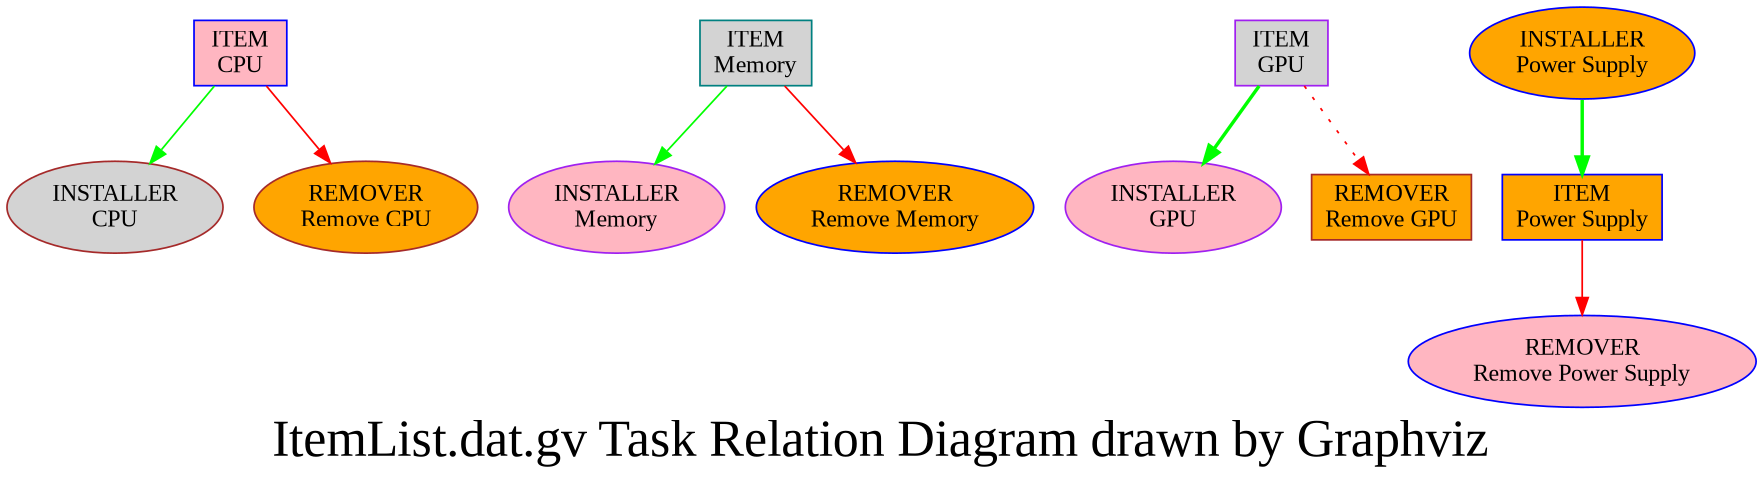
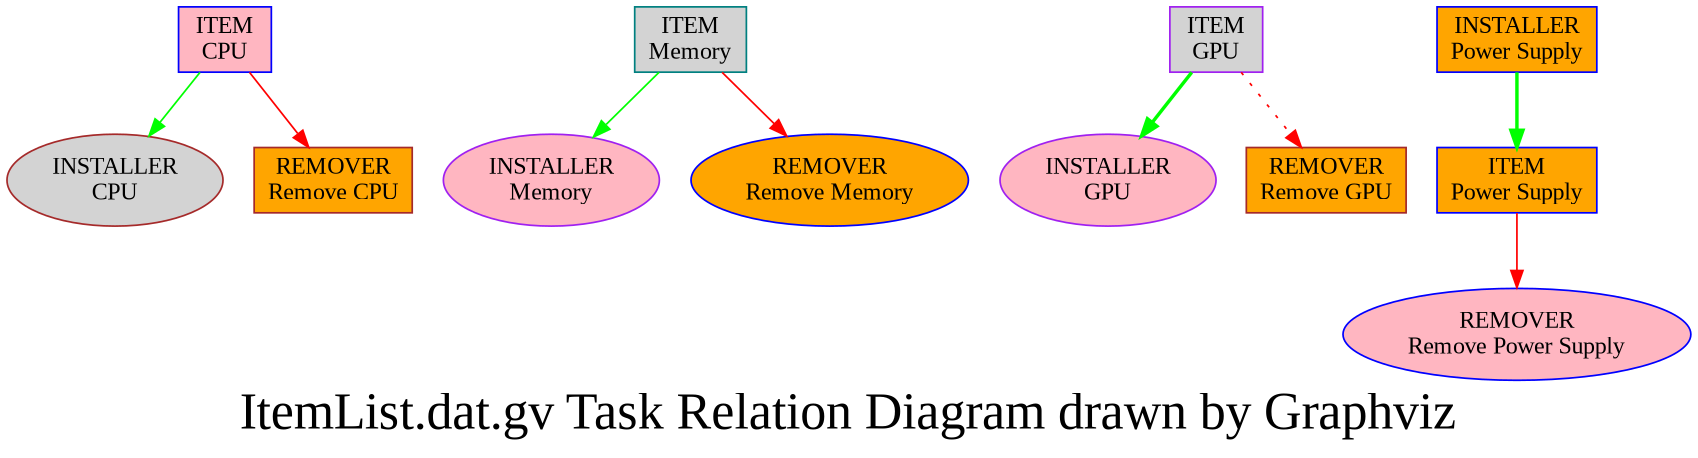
(1582, 53) -> (1517, 40)
(366, 207) -> (333, 180)
